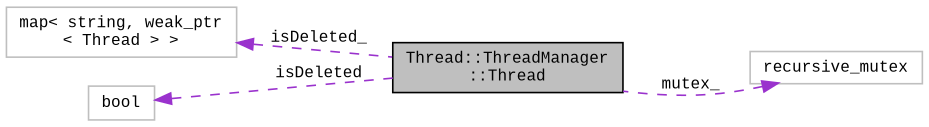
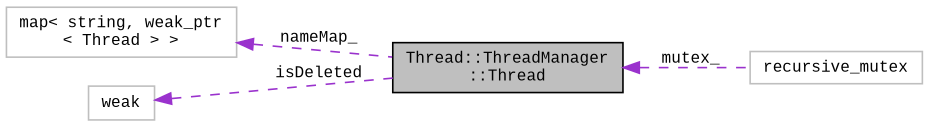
(315, 38) -> (315, 38)
(693, 95) -> (695, 68)
(122, 103) -> (122, 103)
